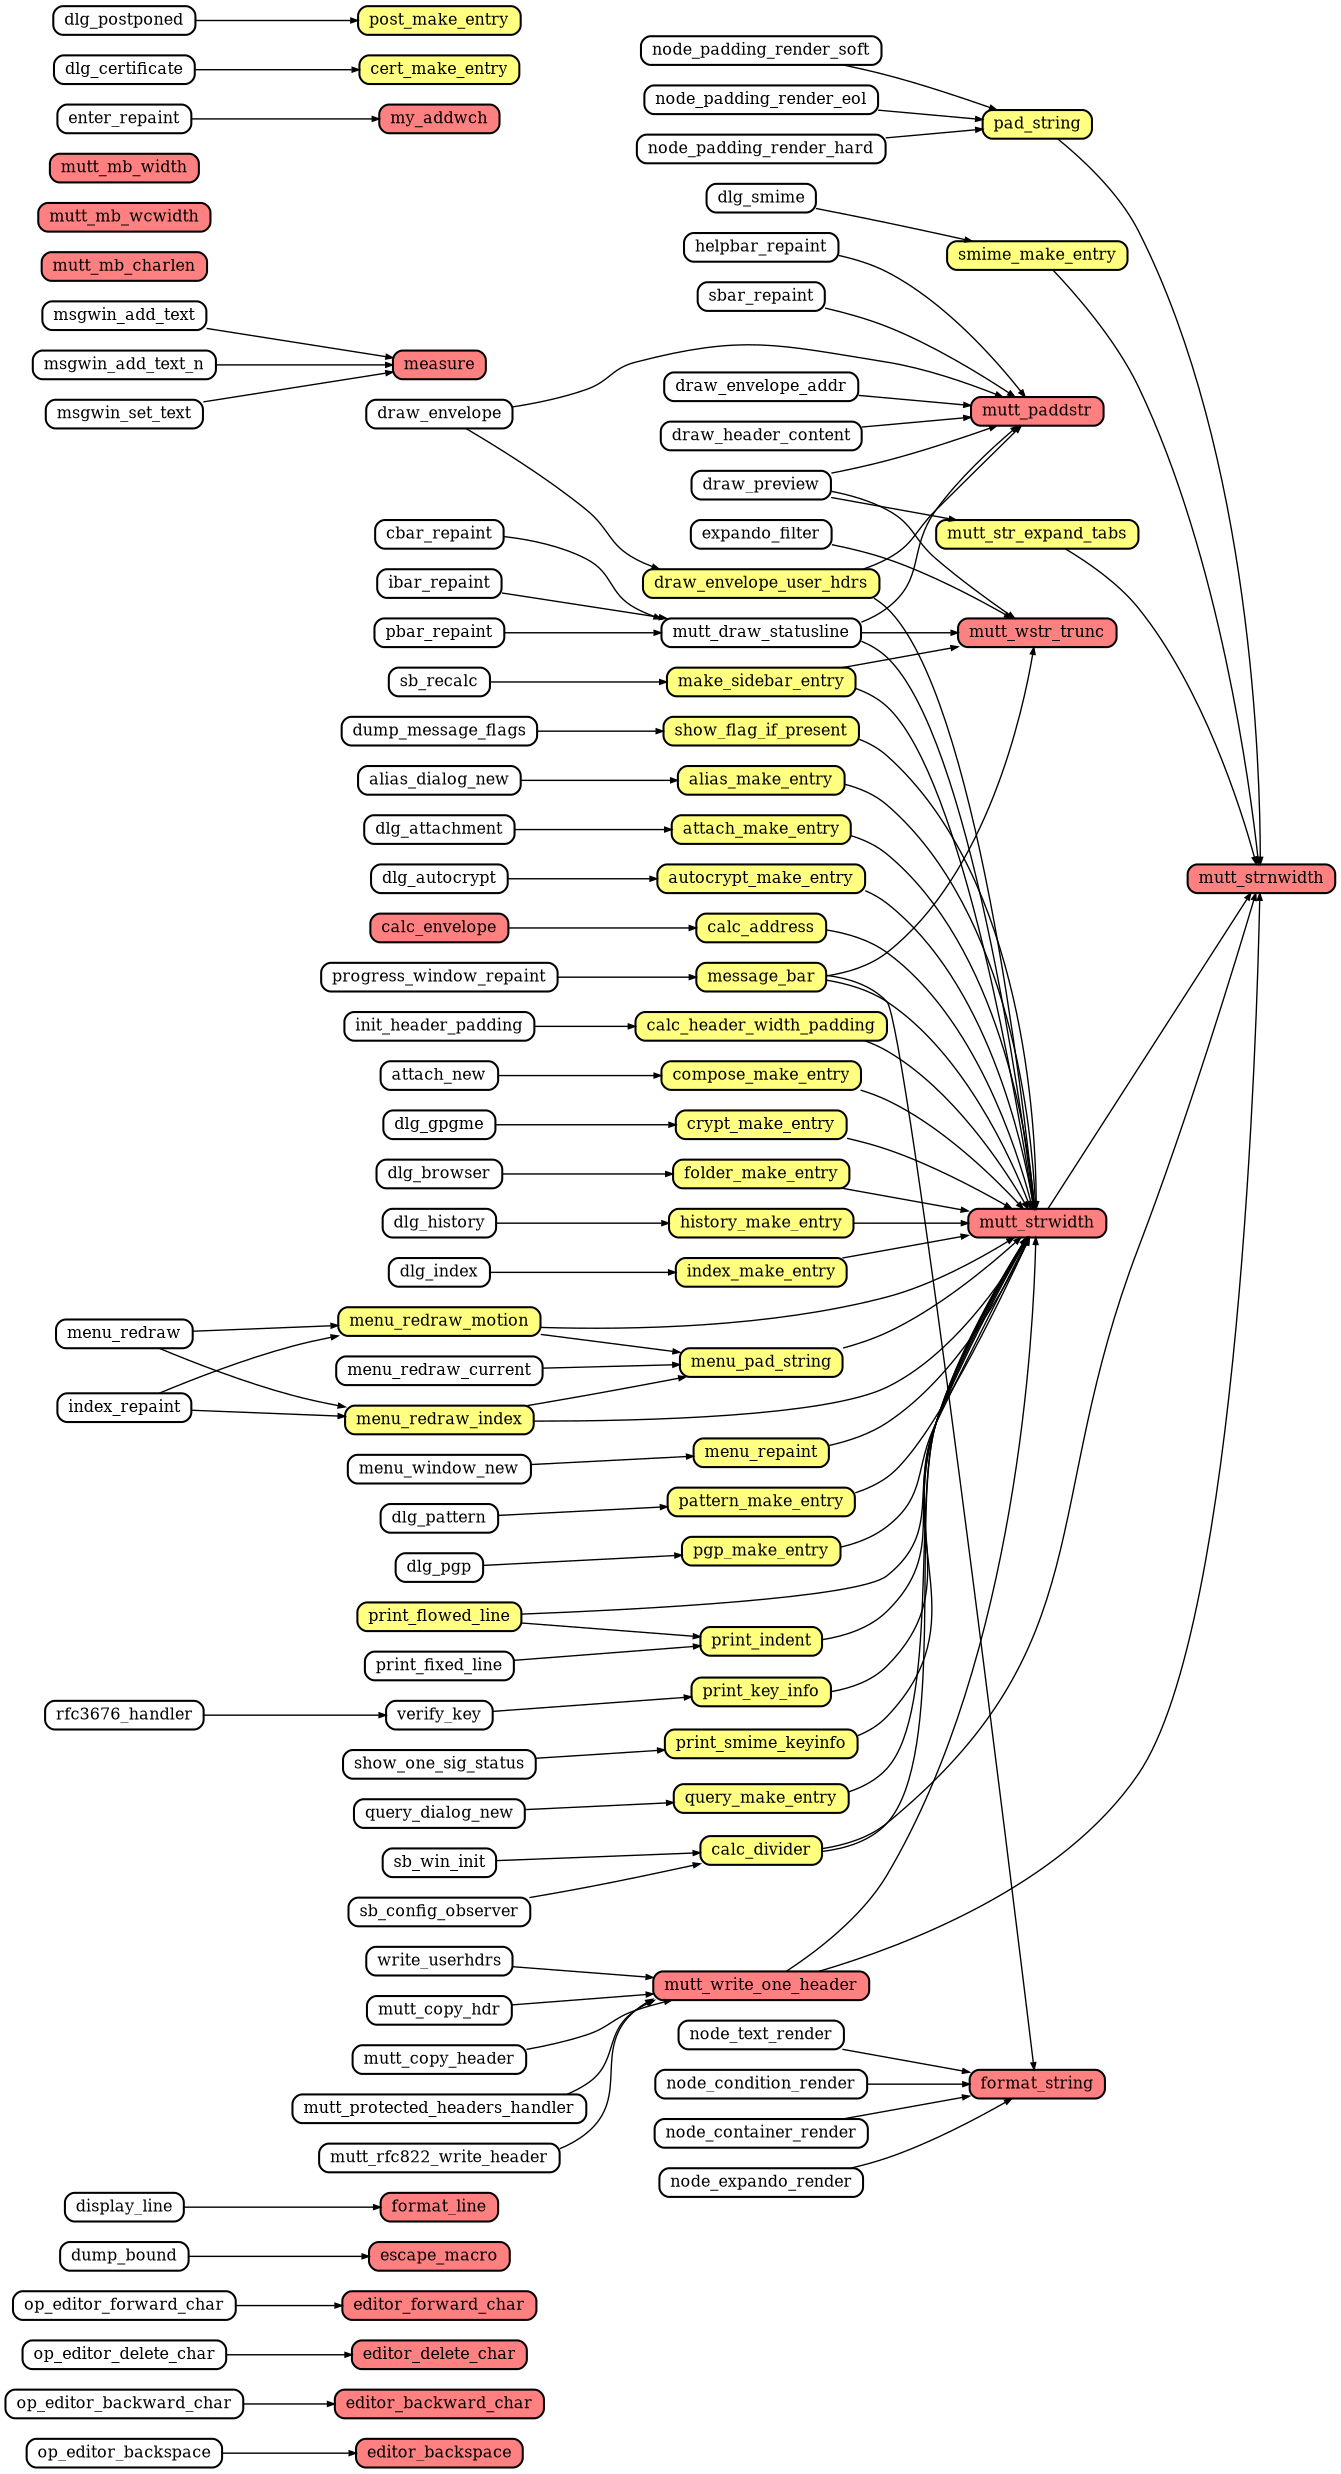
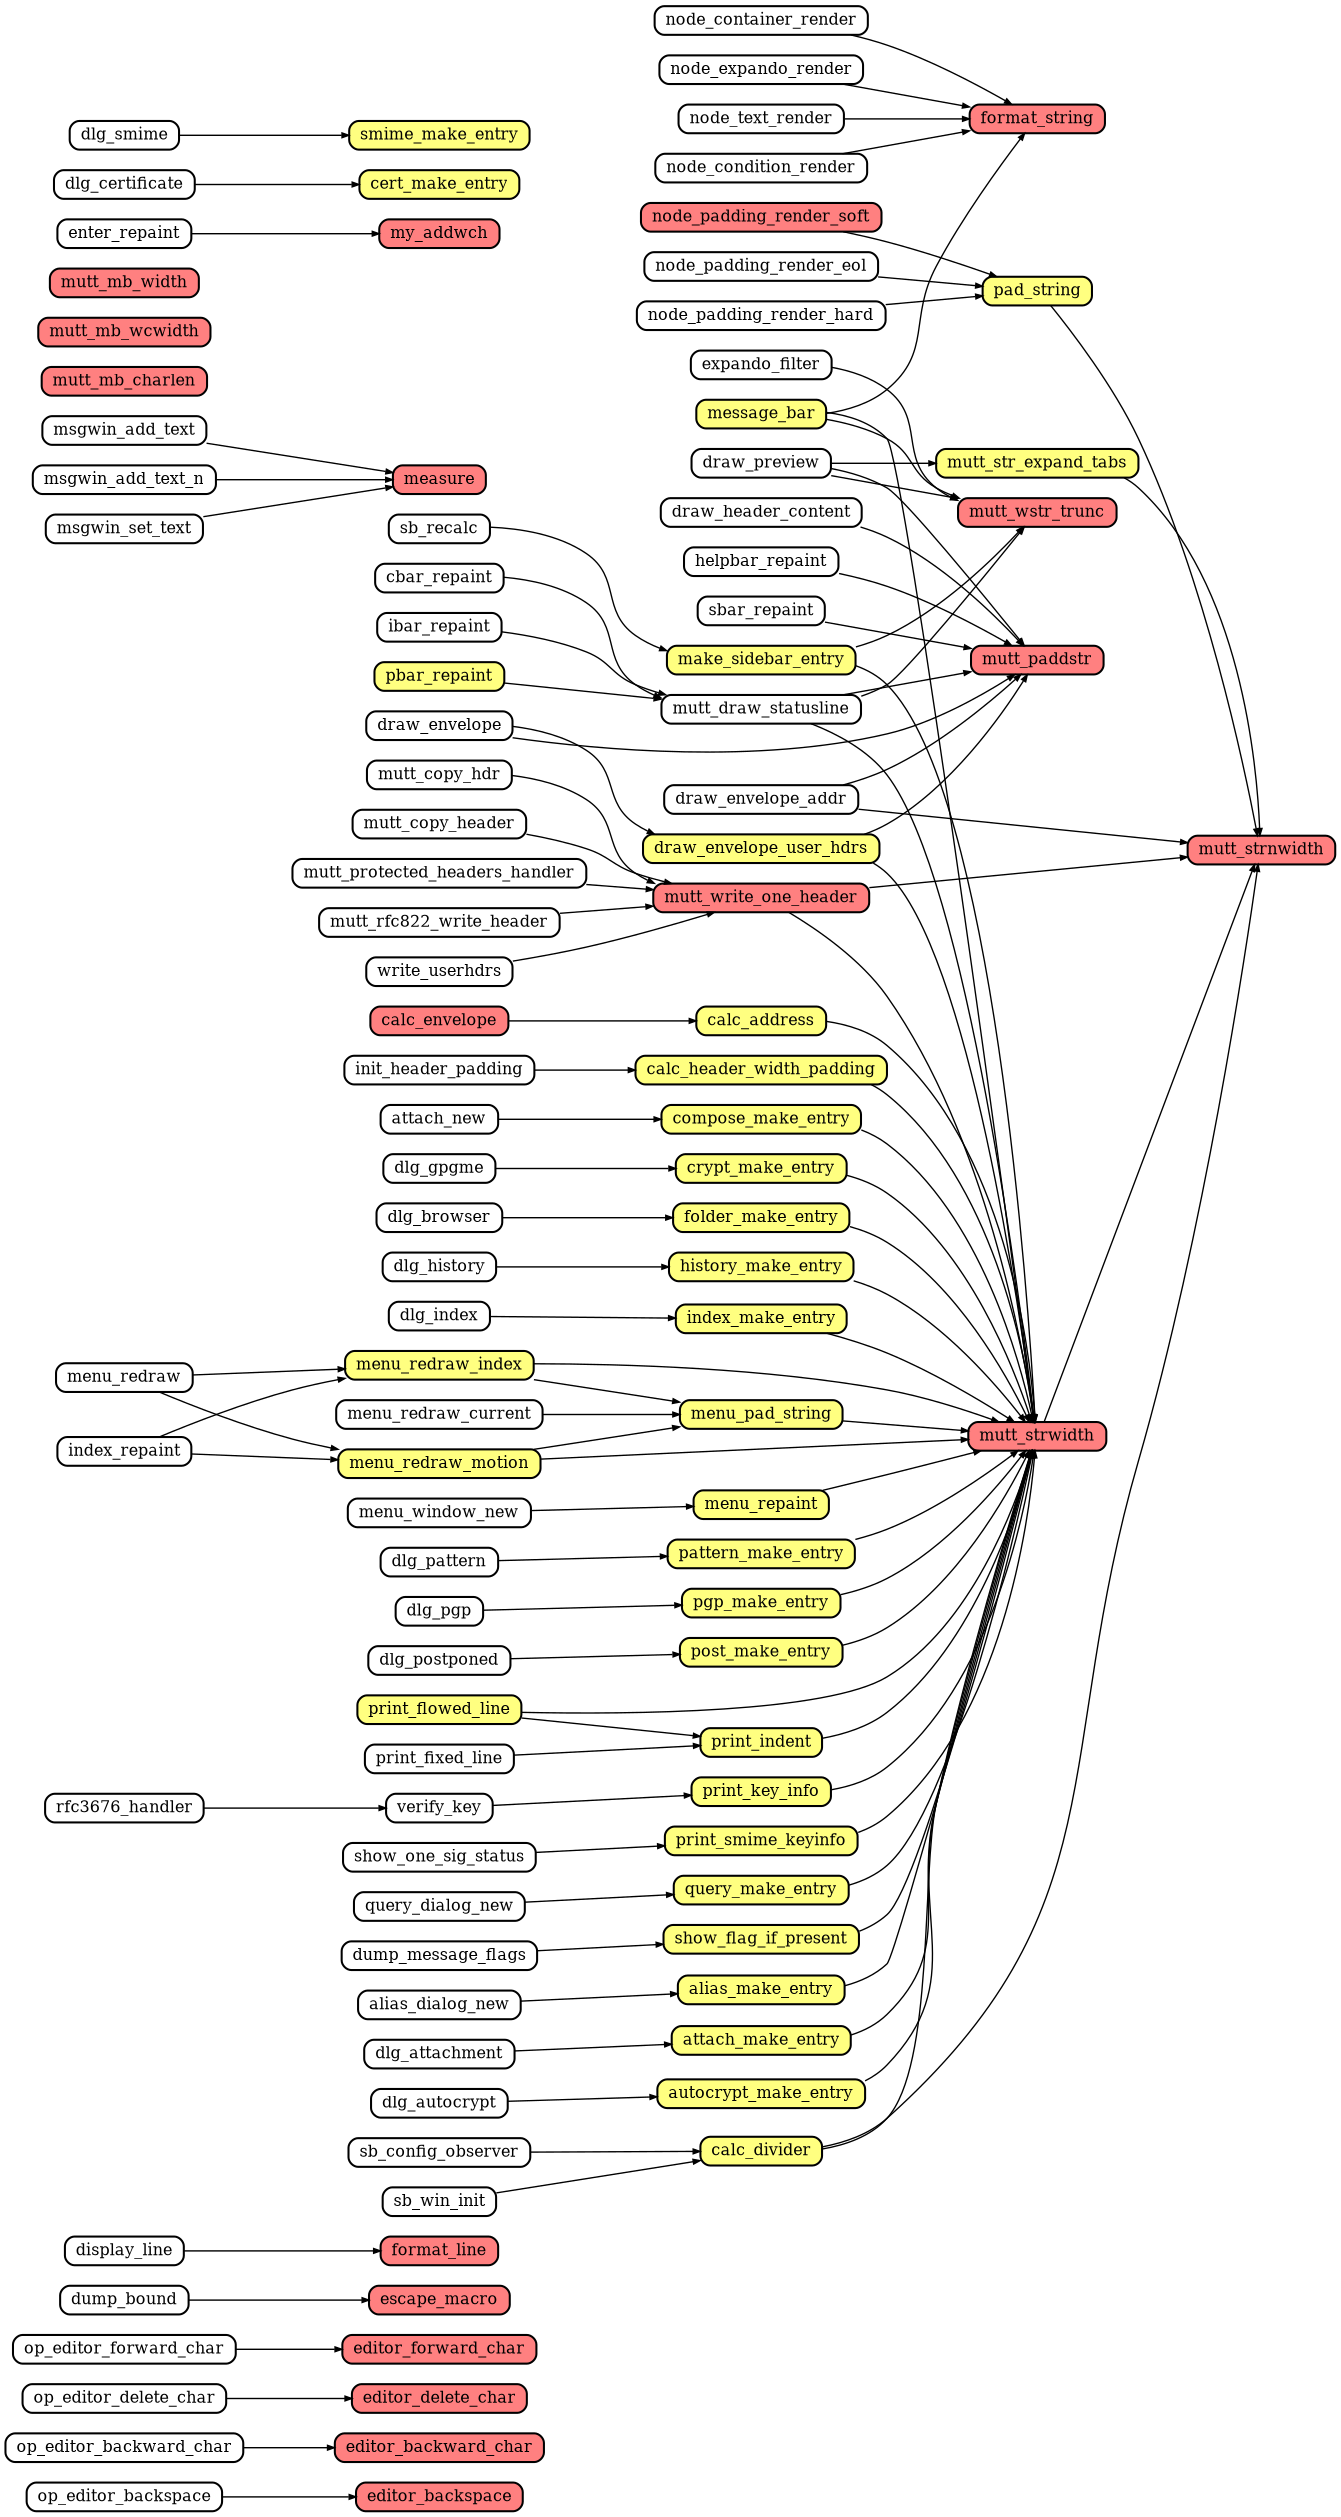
(761, 51) -> (761, 217)
(1197, 547) -> (1019, 826)
(439, 633) -> (439, 676)
(439, 977) -> none
none -> (952, 1570)
